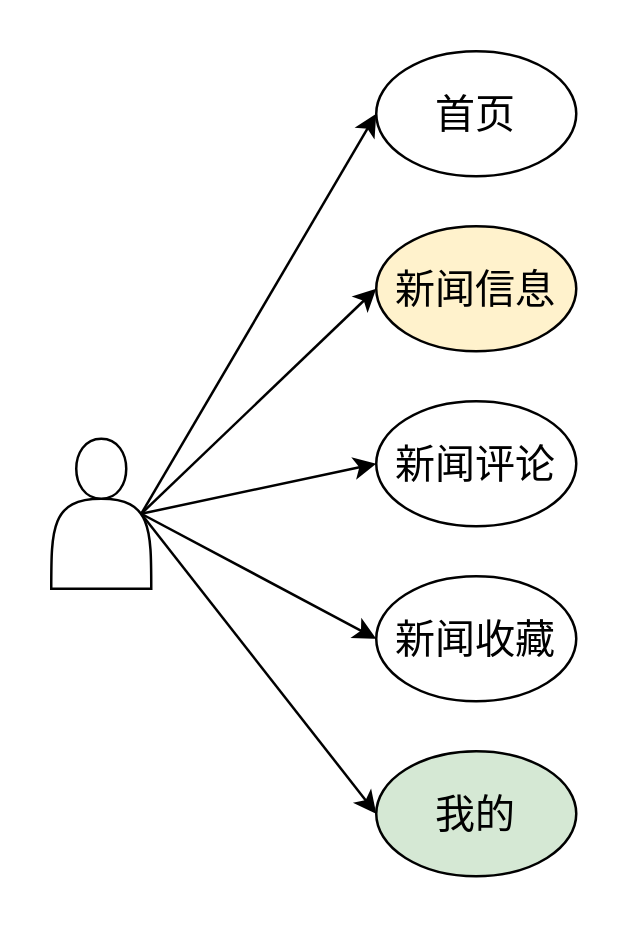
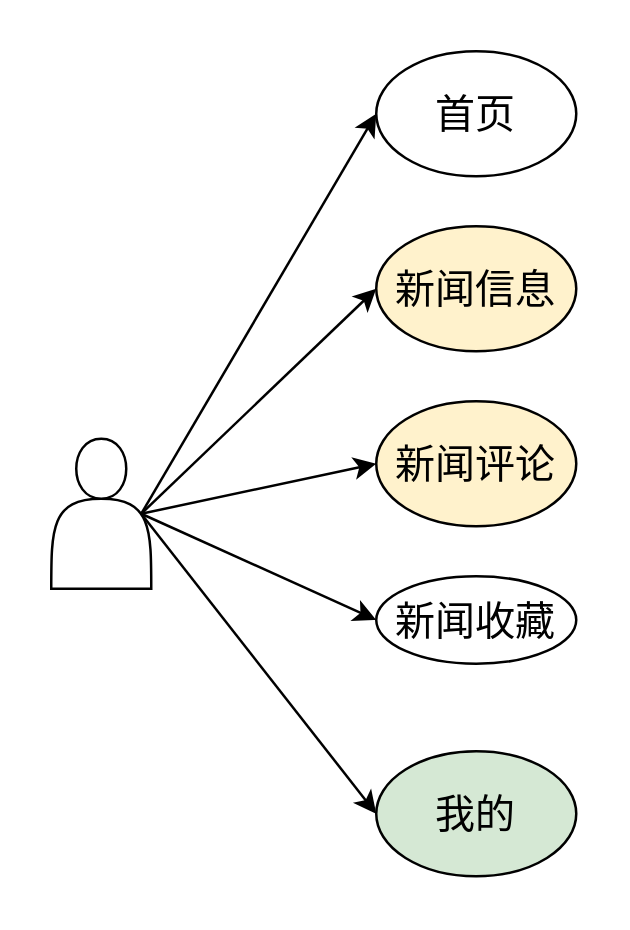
(476, 464) -> (476, 464)
(476, 639) -> (476, 620)
